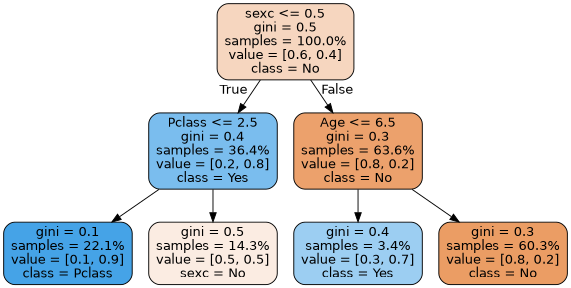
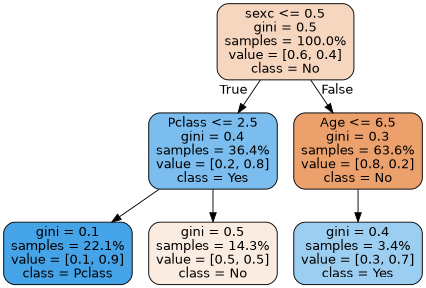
(213, 253) -> (213, 253)
(503, 253) -> none
